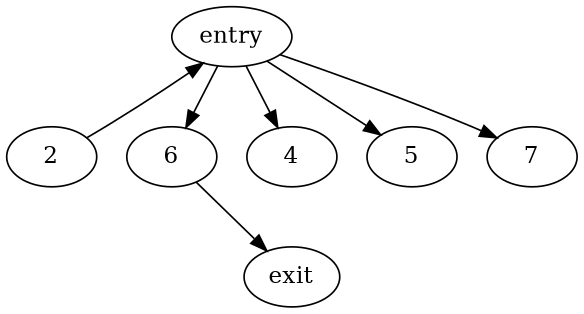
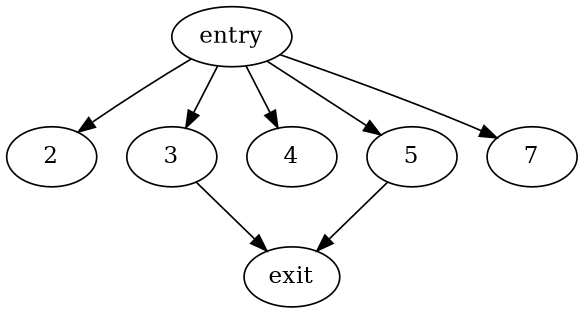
(139, 106) -> (142, 90)
(172, 157) -> (172, 157)
none -> (359, 210)
